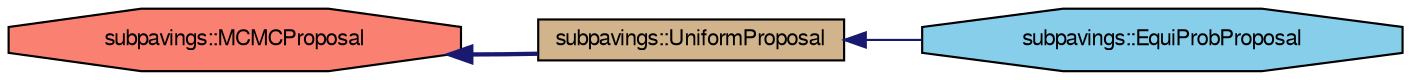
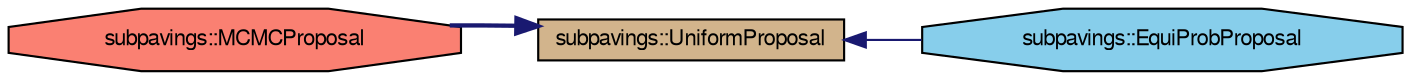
(505, 54) -> (483, 25)
